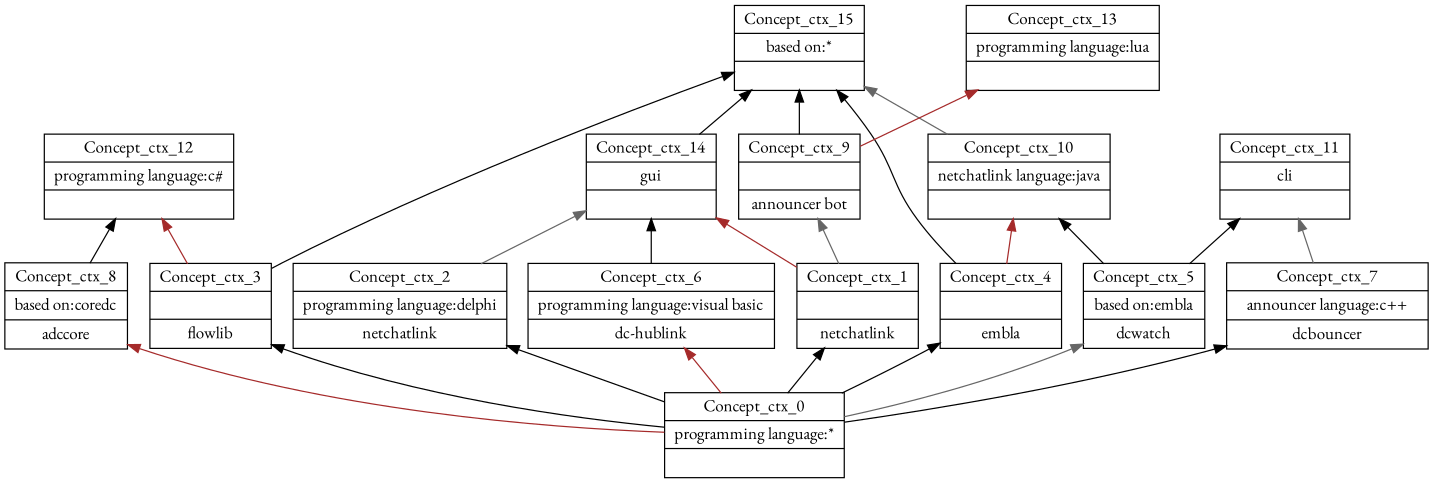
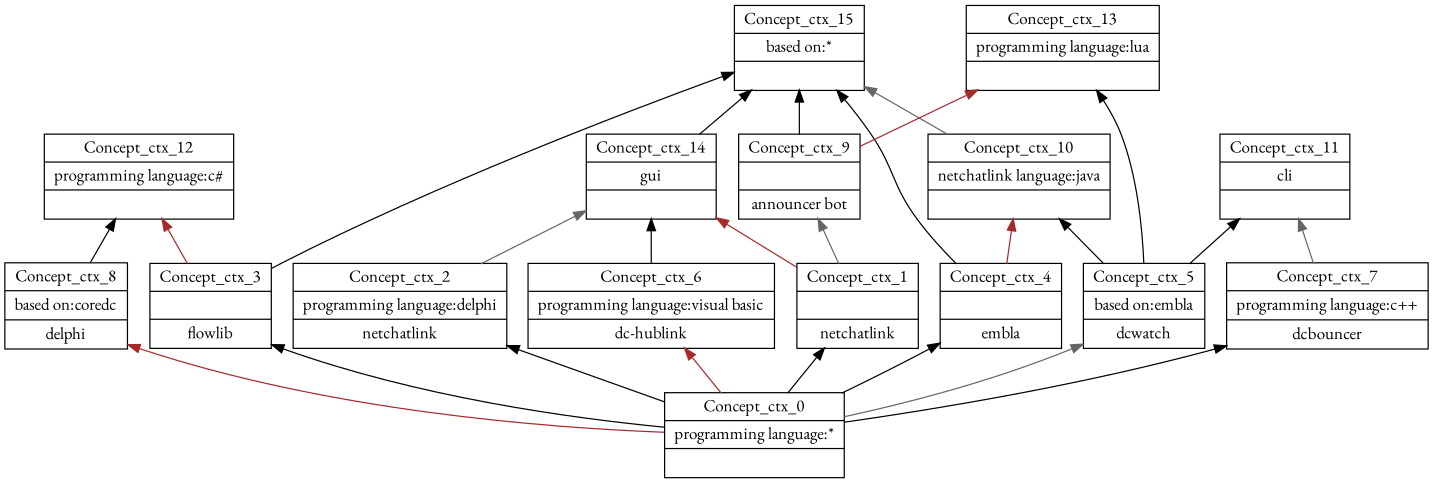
none -> (1134, 179)
(1327, 305) -> (1327, 305)
(66, 334) -> (66, 334)
